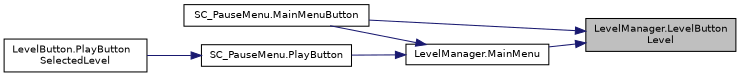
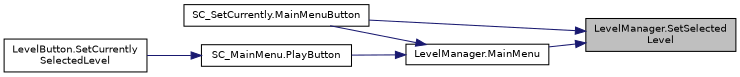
(276, 15) -> (276, 15)
(661, 35) -> (661, 35)
(76, 55) -> (76, 55)
(276, 55) -> (276, 55)
